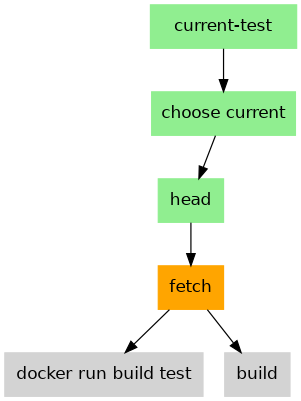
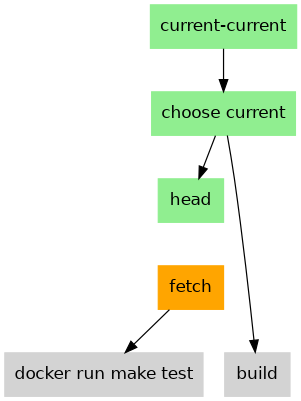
(224, 27) -> (224, 27)
(191, 238) -> none
(220, 326) -> (242, 238)
(104, 375) -> (104, 375)
